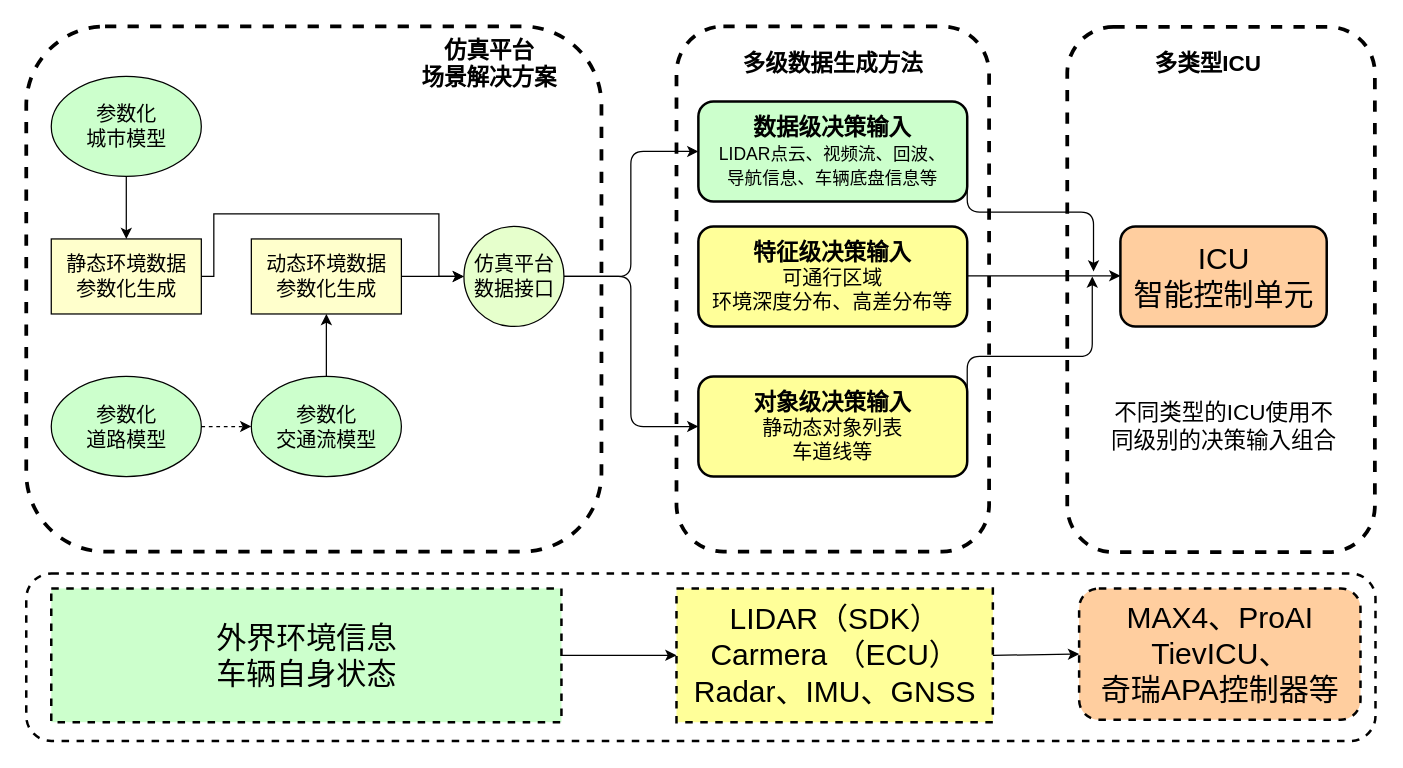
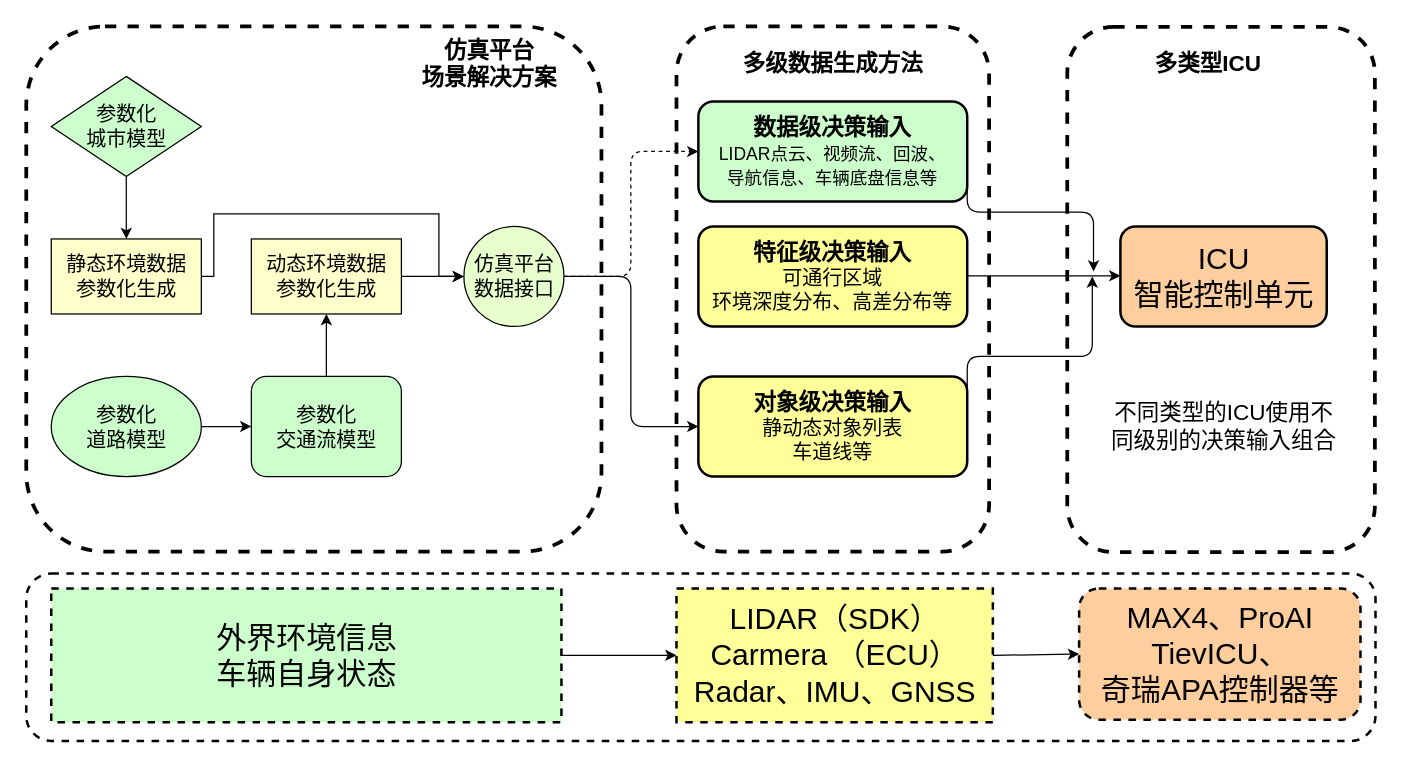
(126, 126) -> (126, 126)
(631, 188) -> (631, 188)
(221, 426) -> (221, 426)
(326, 426) -> (326, 426)
